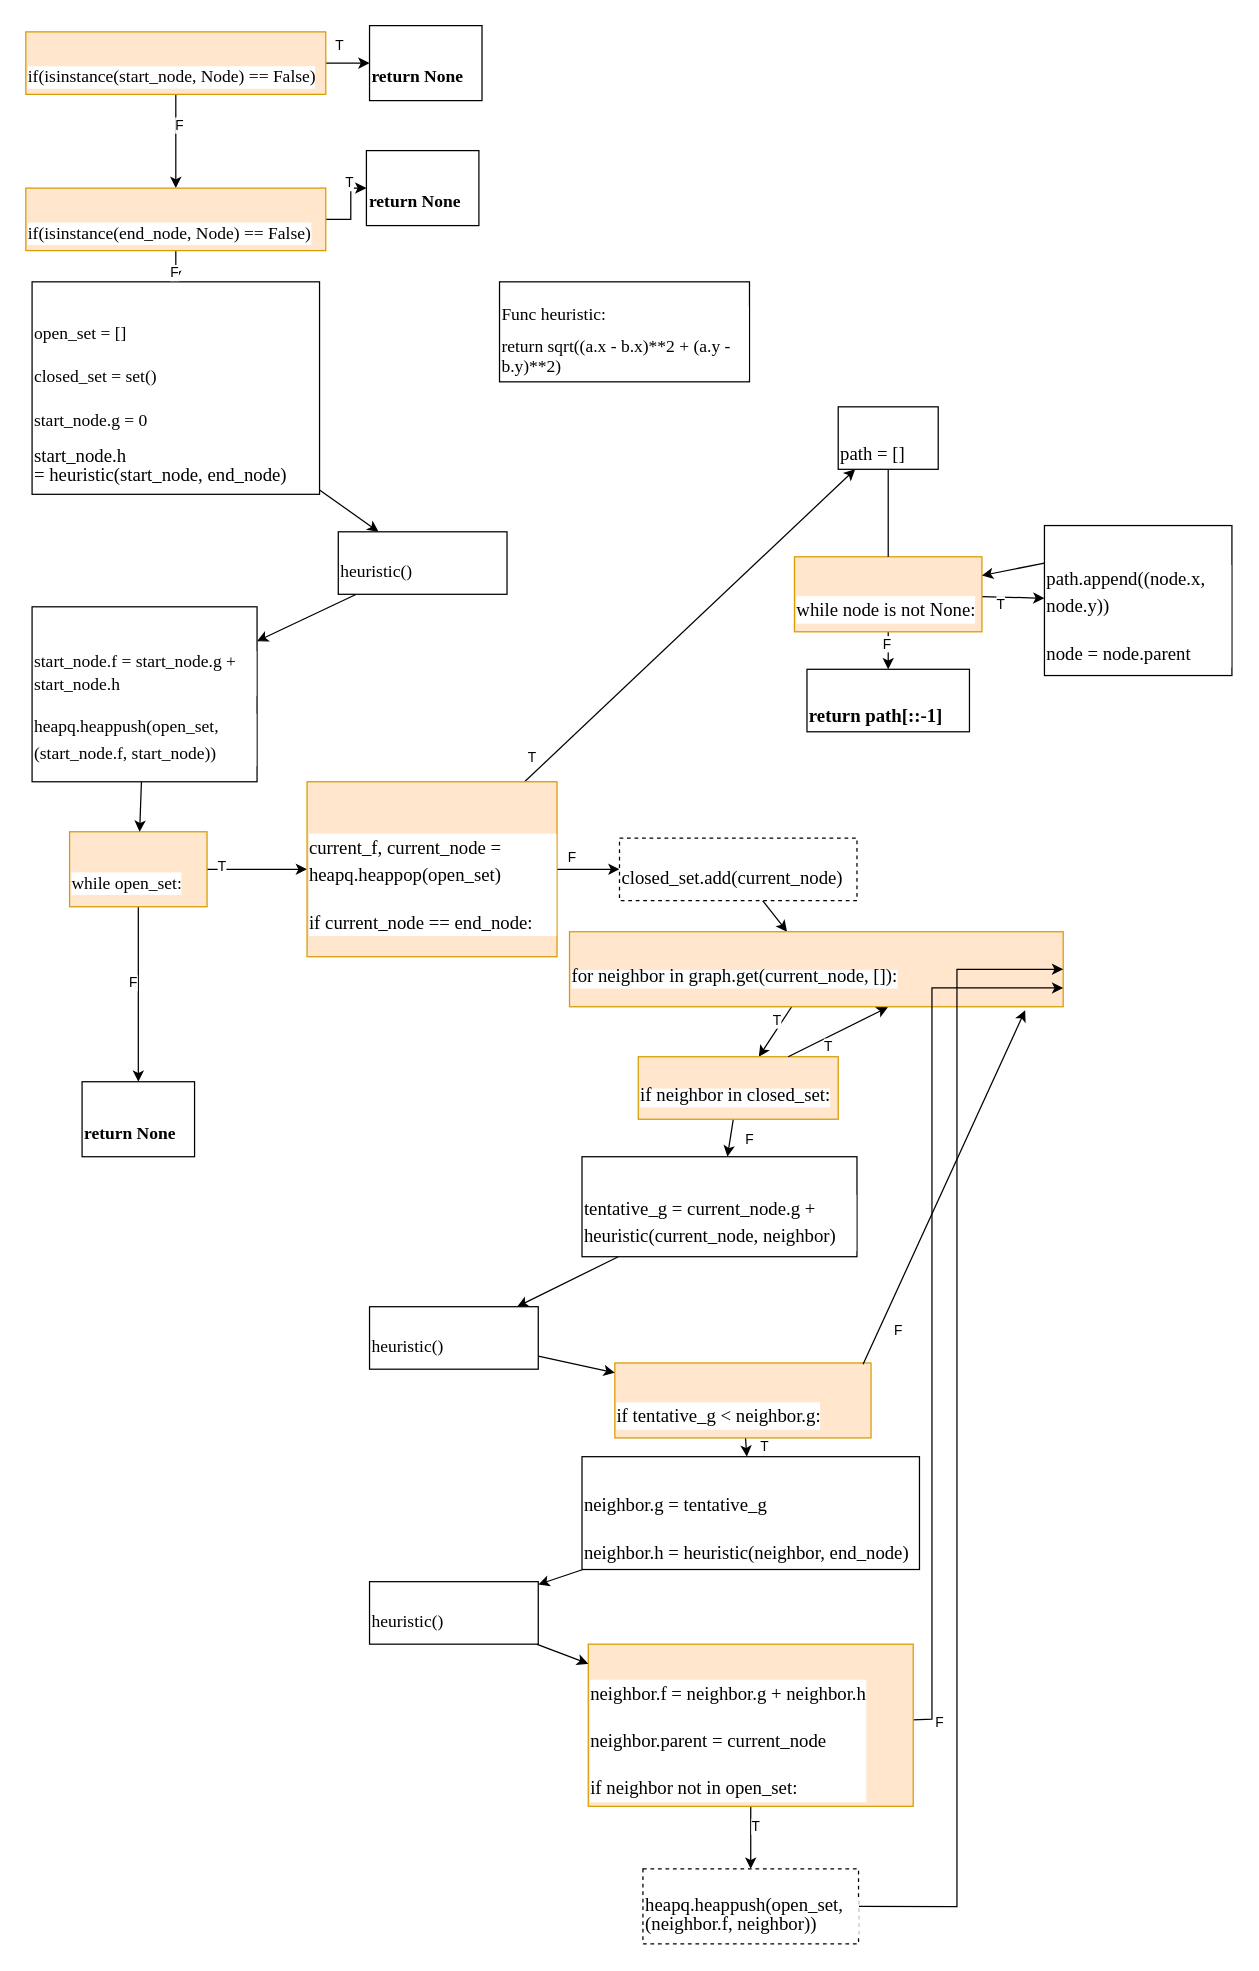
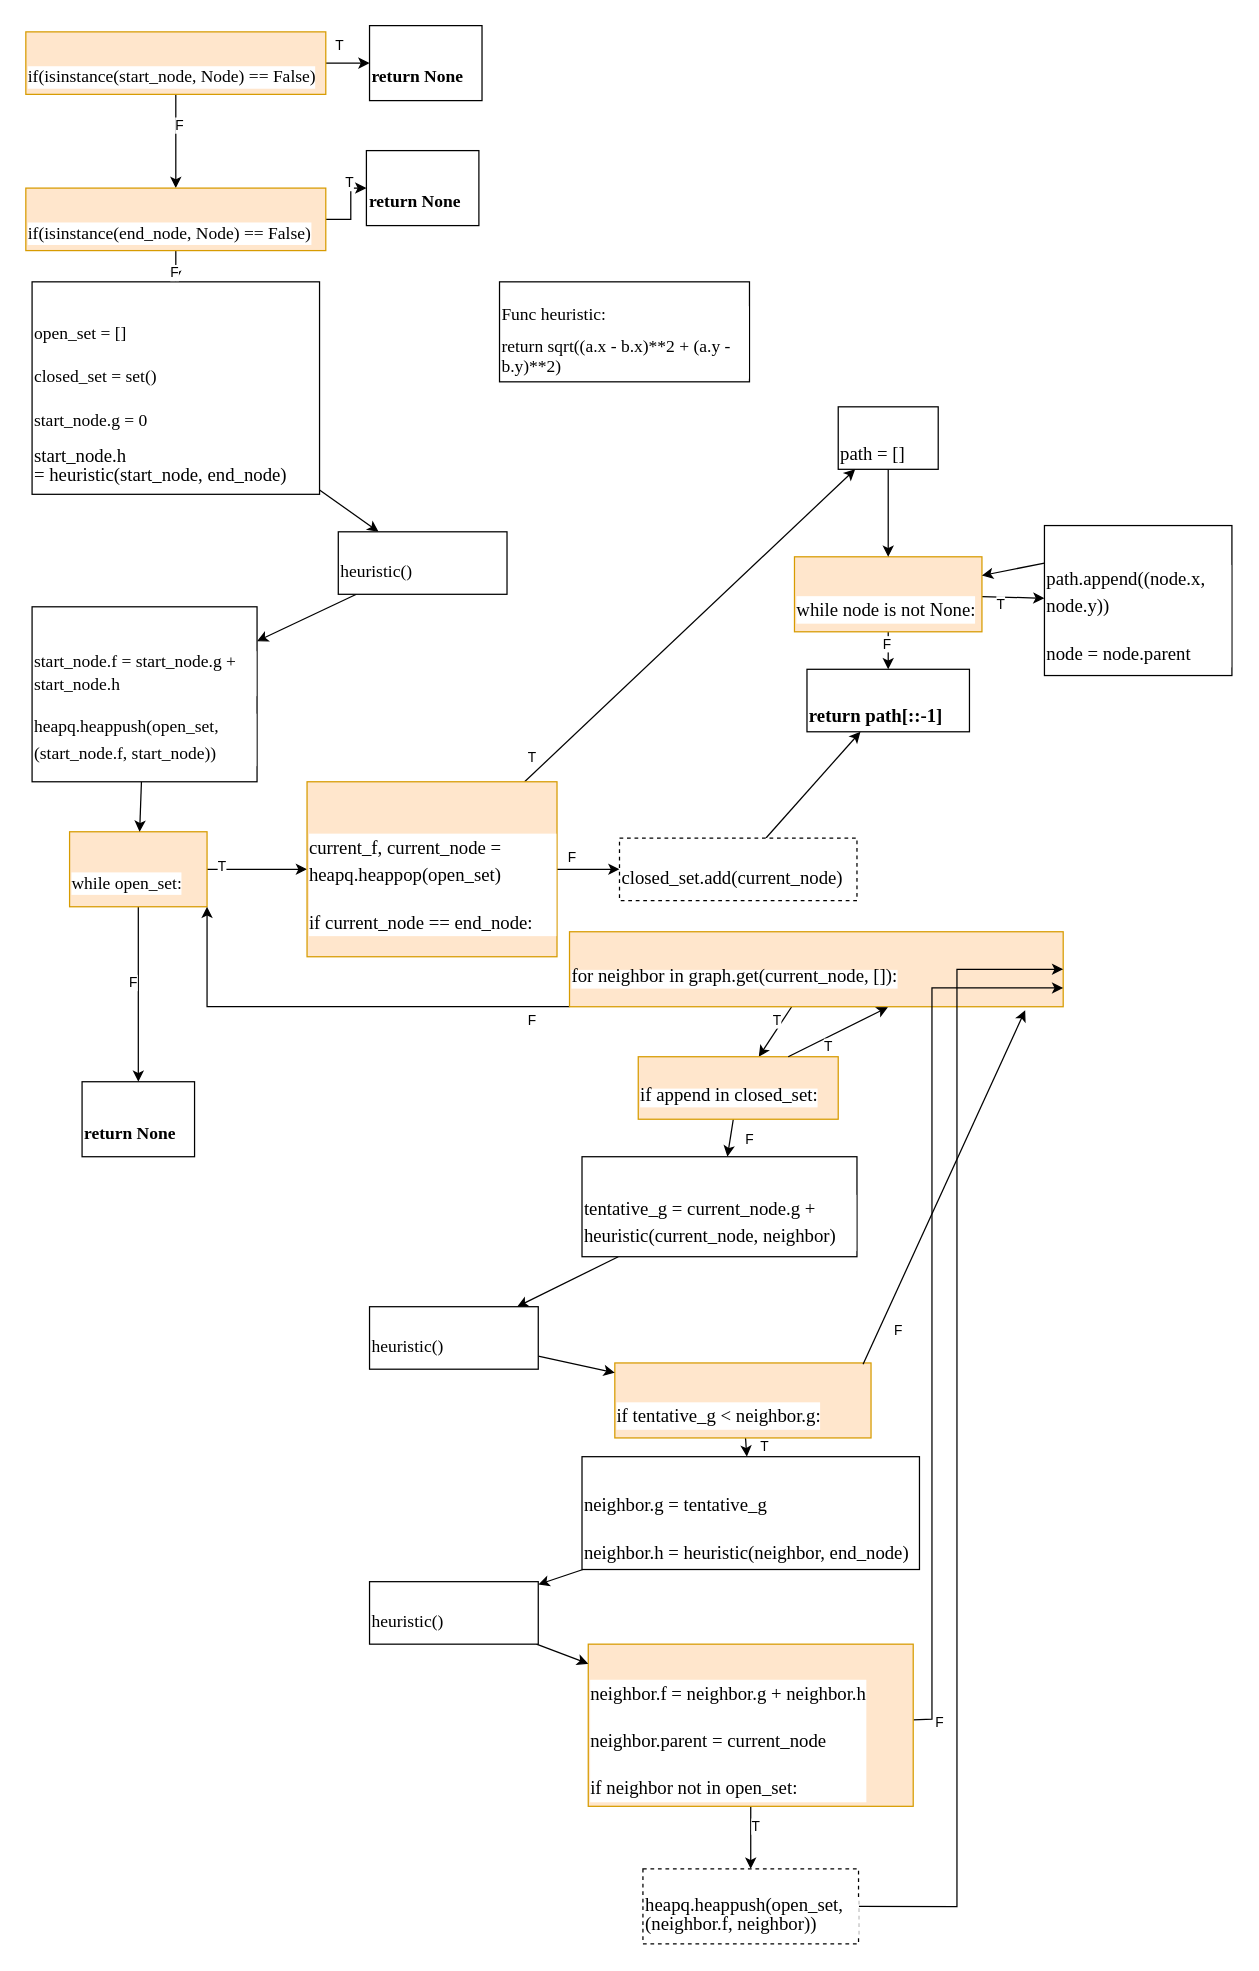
(888, 550) -> (888, 547)
(772, 913) -> (810, 788)
none -> (342, 1007)
(734, 1088) -> (728, 1088)
